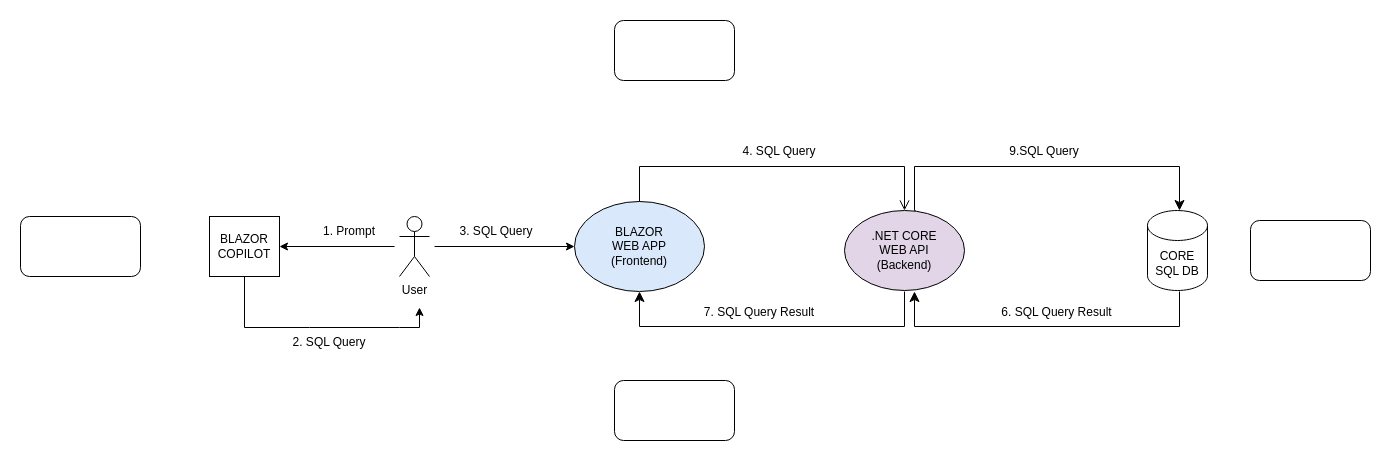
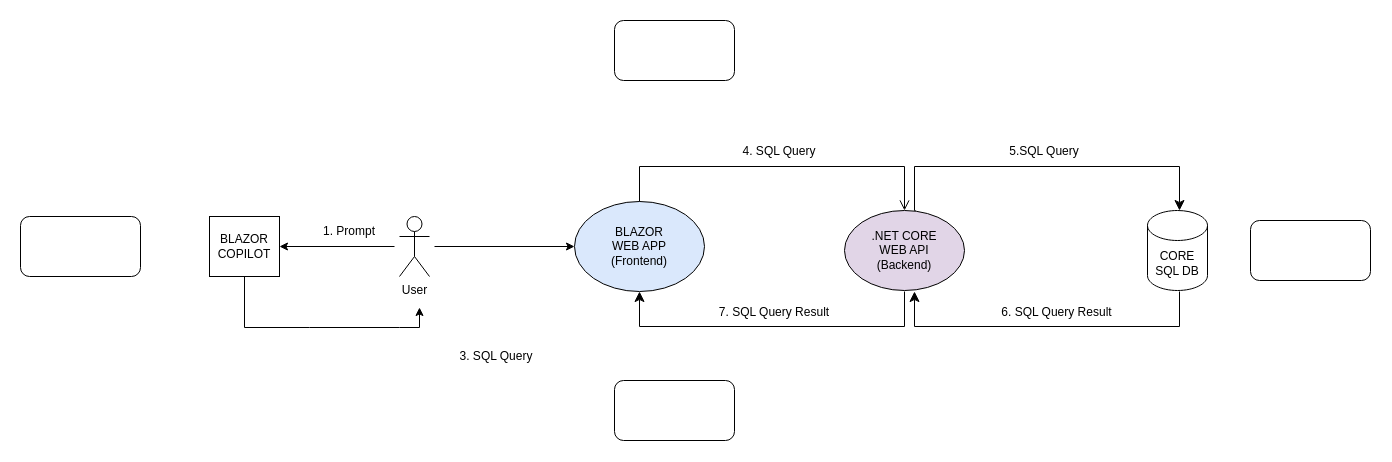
(1045, 152) -> (1045, 152)
(497, 232) -> (497, 357)
(760, 313) -> (775, 313)
(330, 343) -> none
